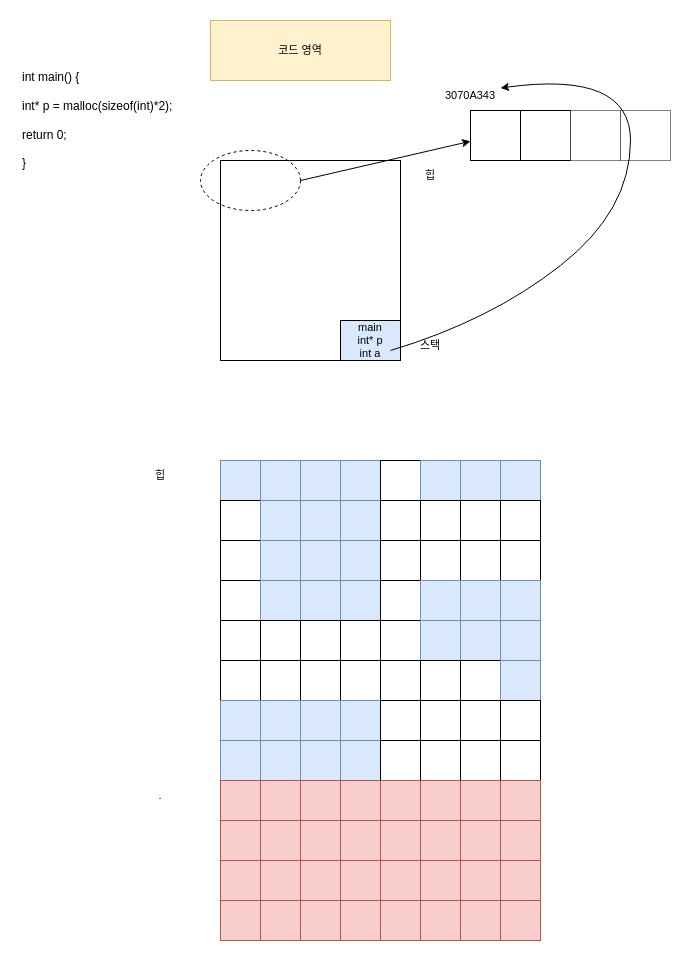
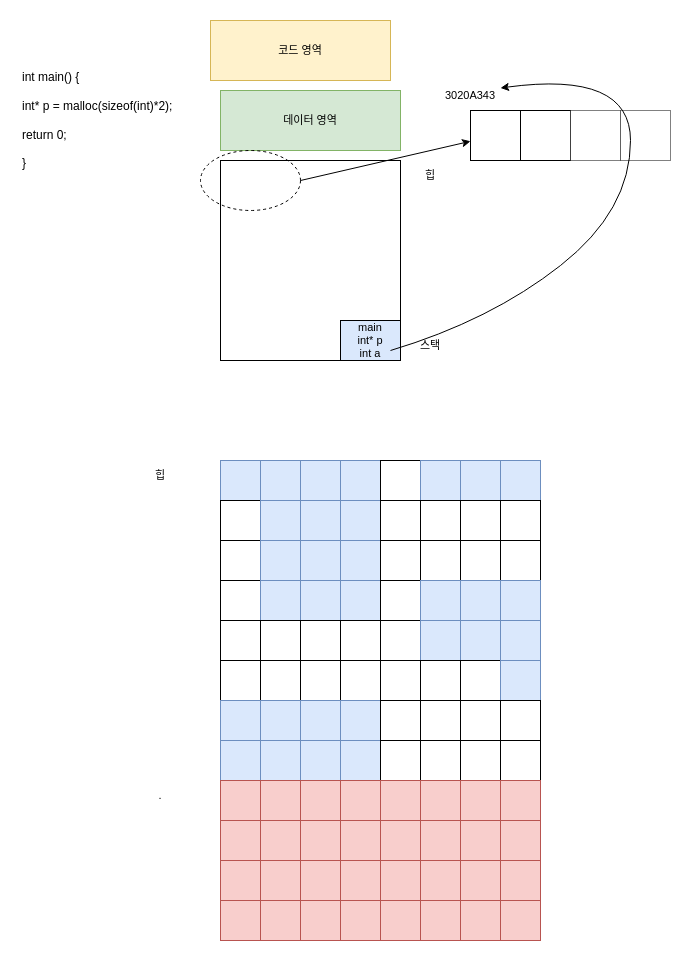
(471, 96) -> (471, 96)
none -> (311, 121)
